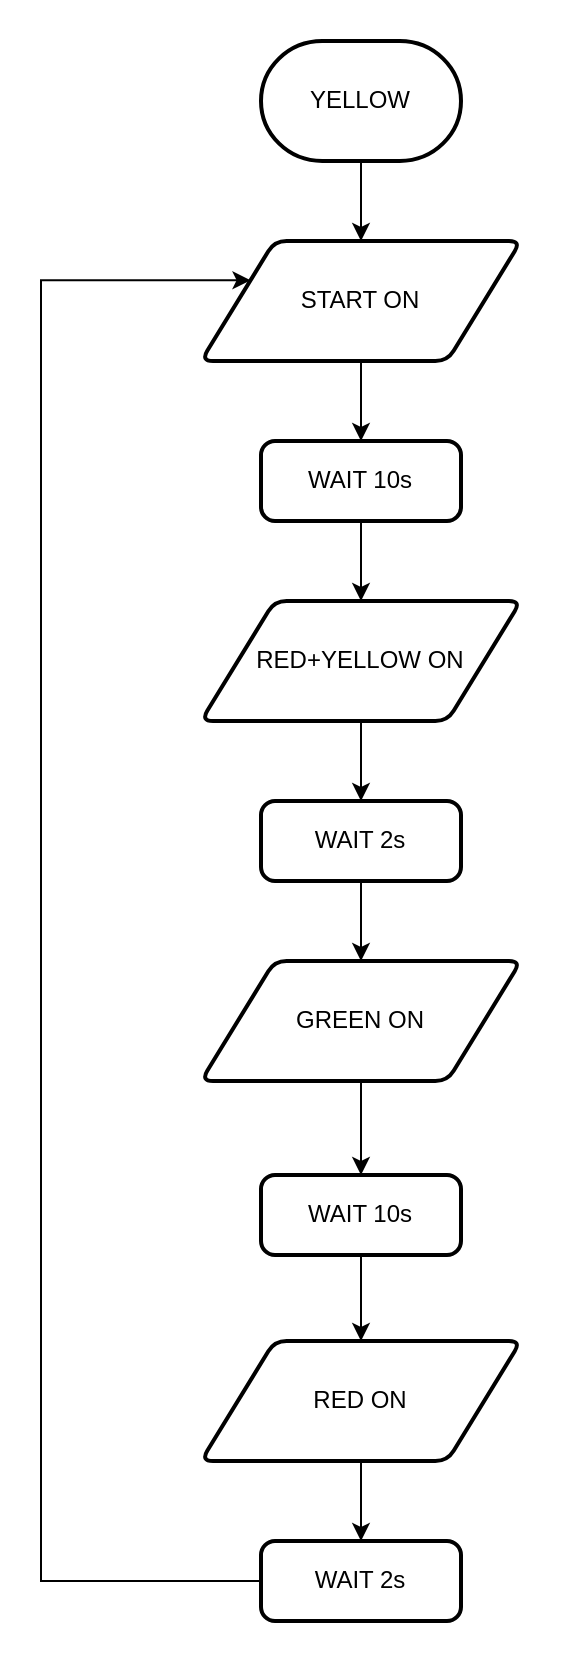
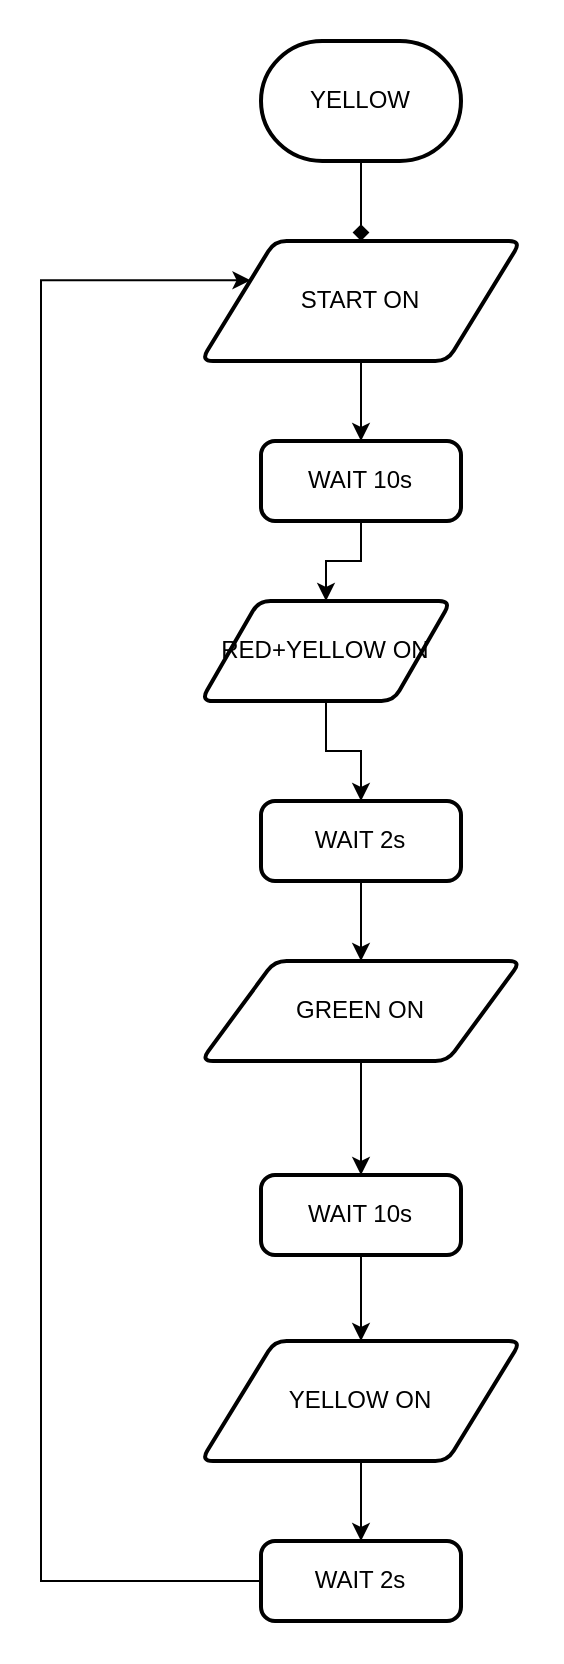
(361, 226) -> (361, 225)
(361, 661) -> (326, 651)
(361, 1021) -> (361, 1011)
(361, 1401) -> (361, 1401)
